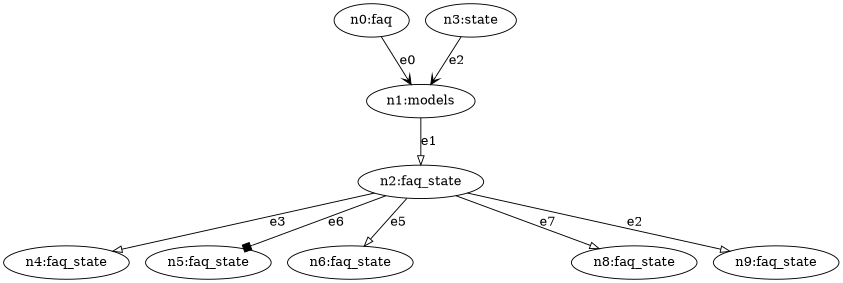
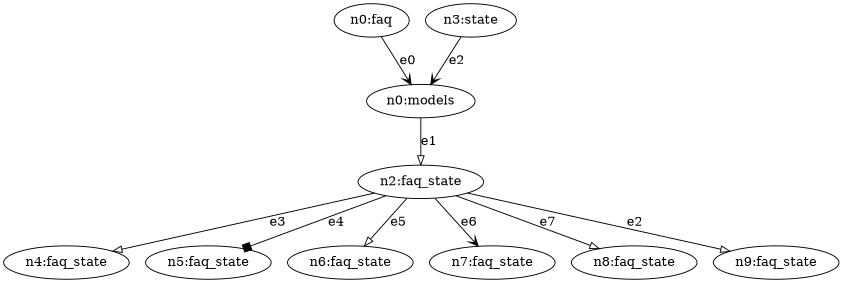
(421, 101) -> (421, 101)
(336, 222) -> (336, 222)
none -> (492, 263)
